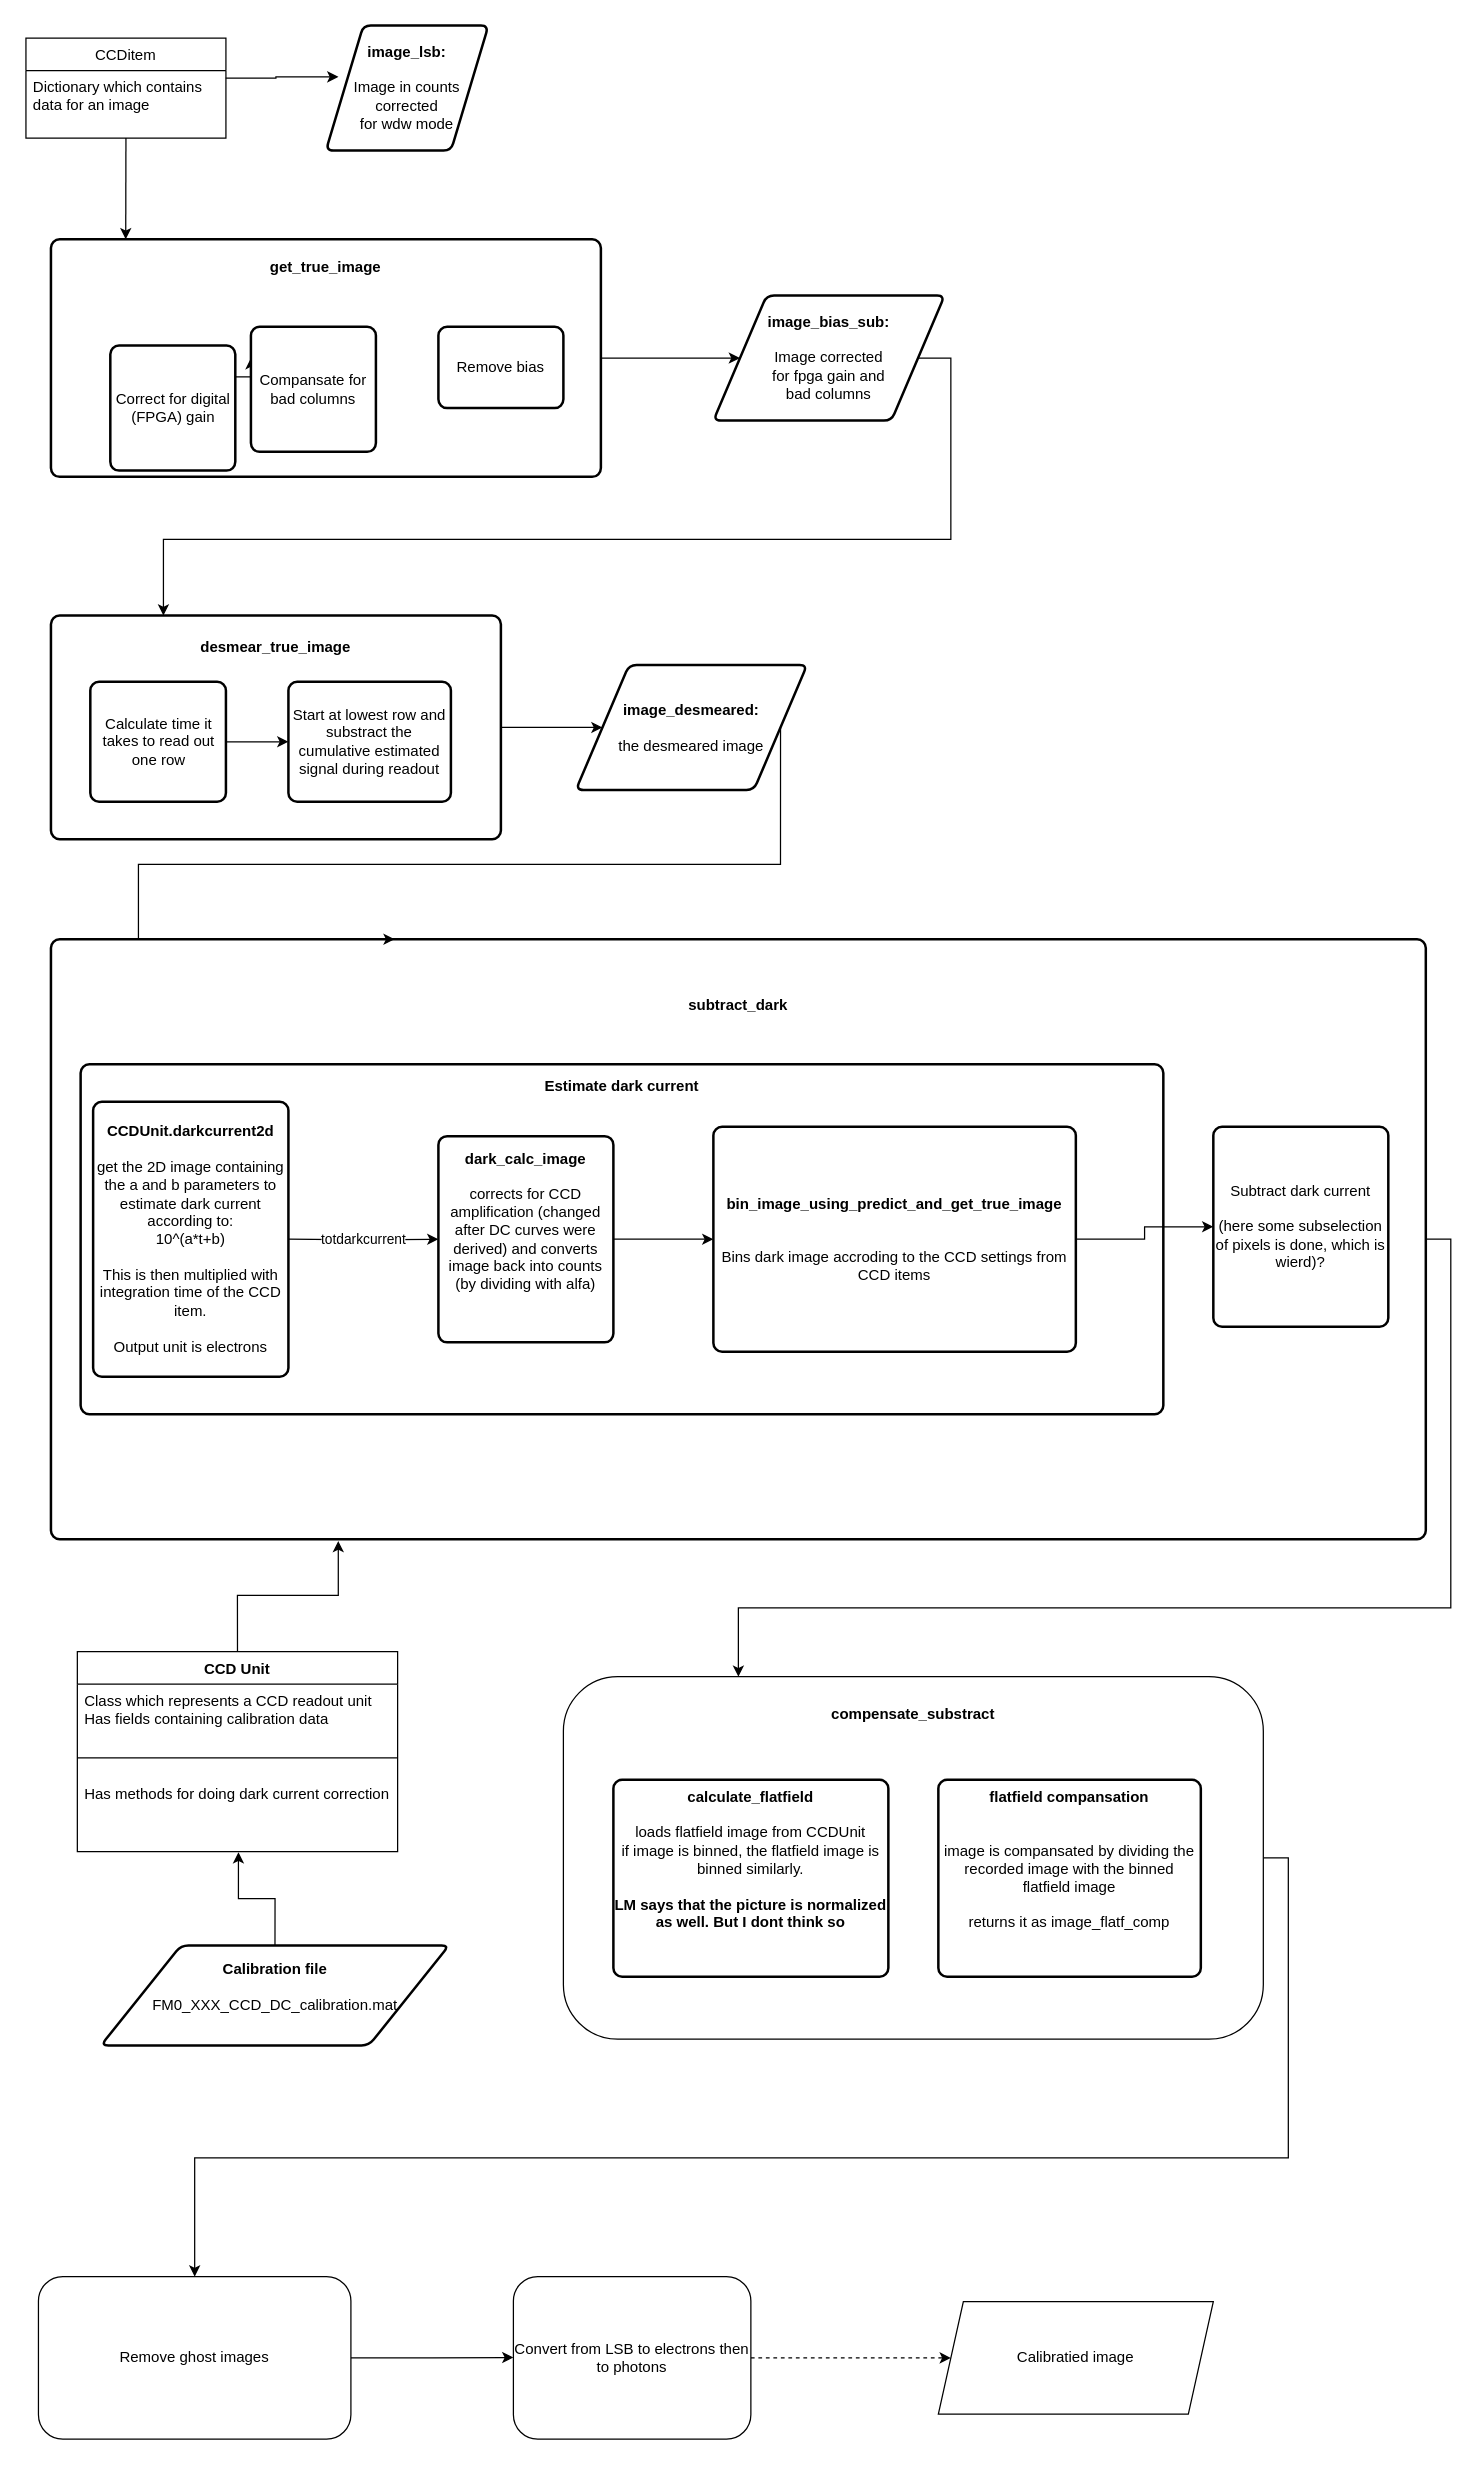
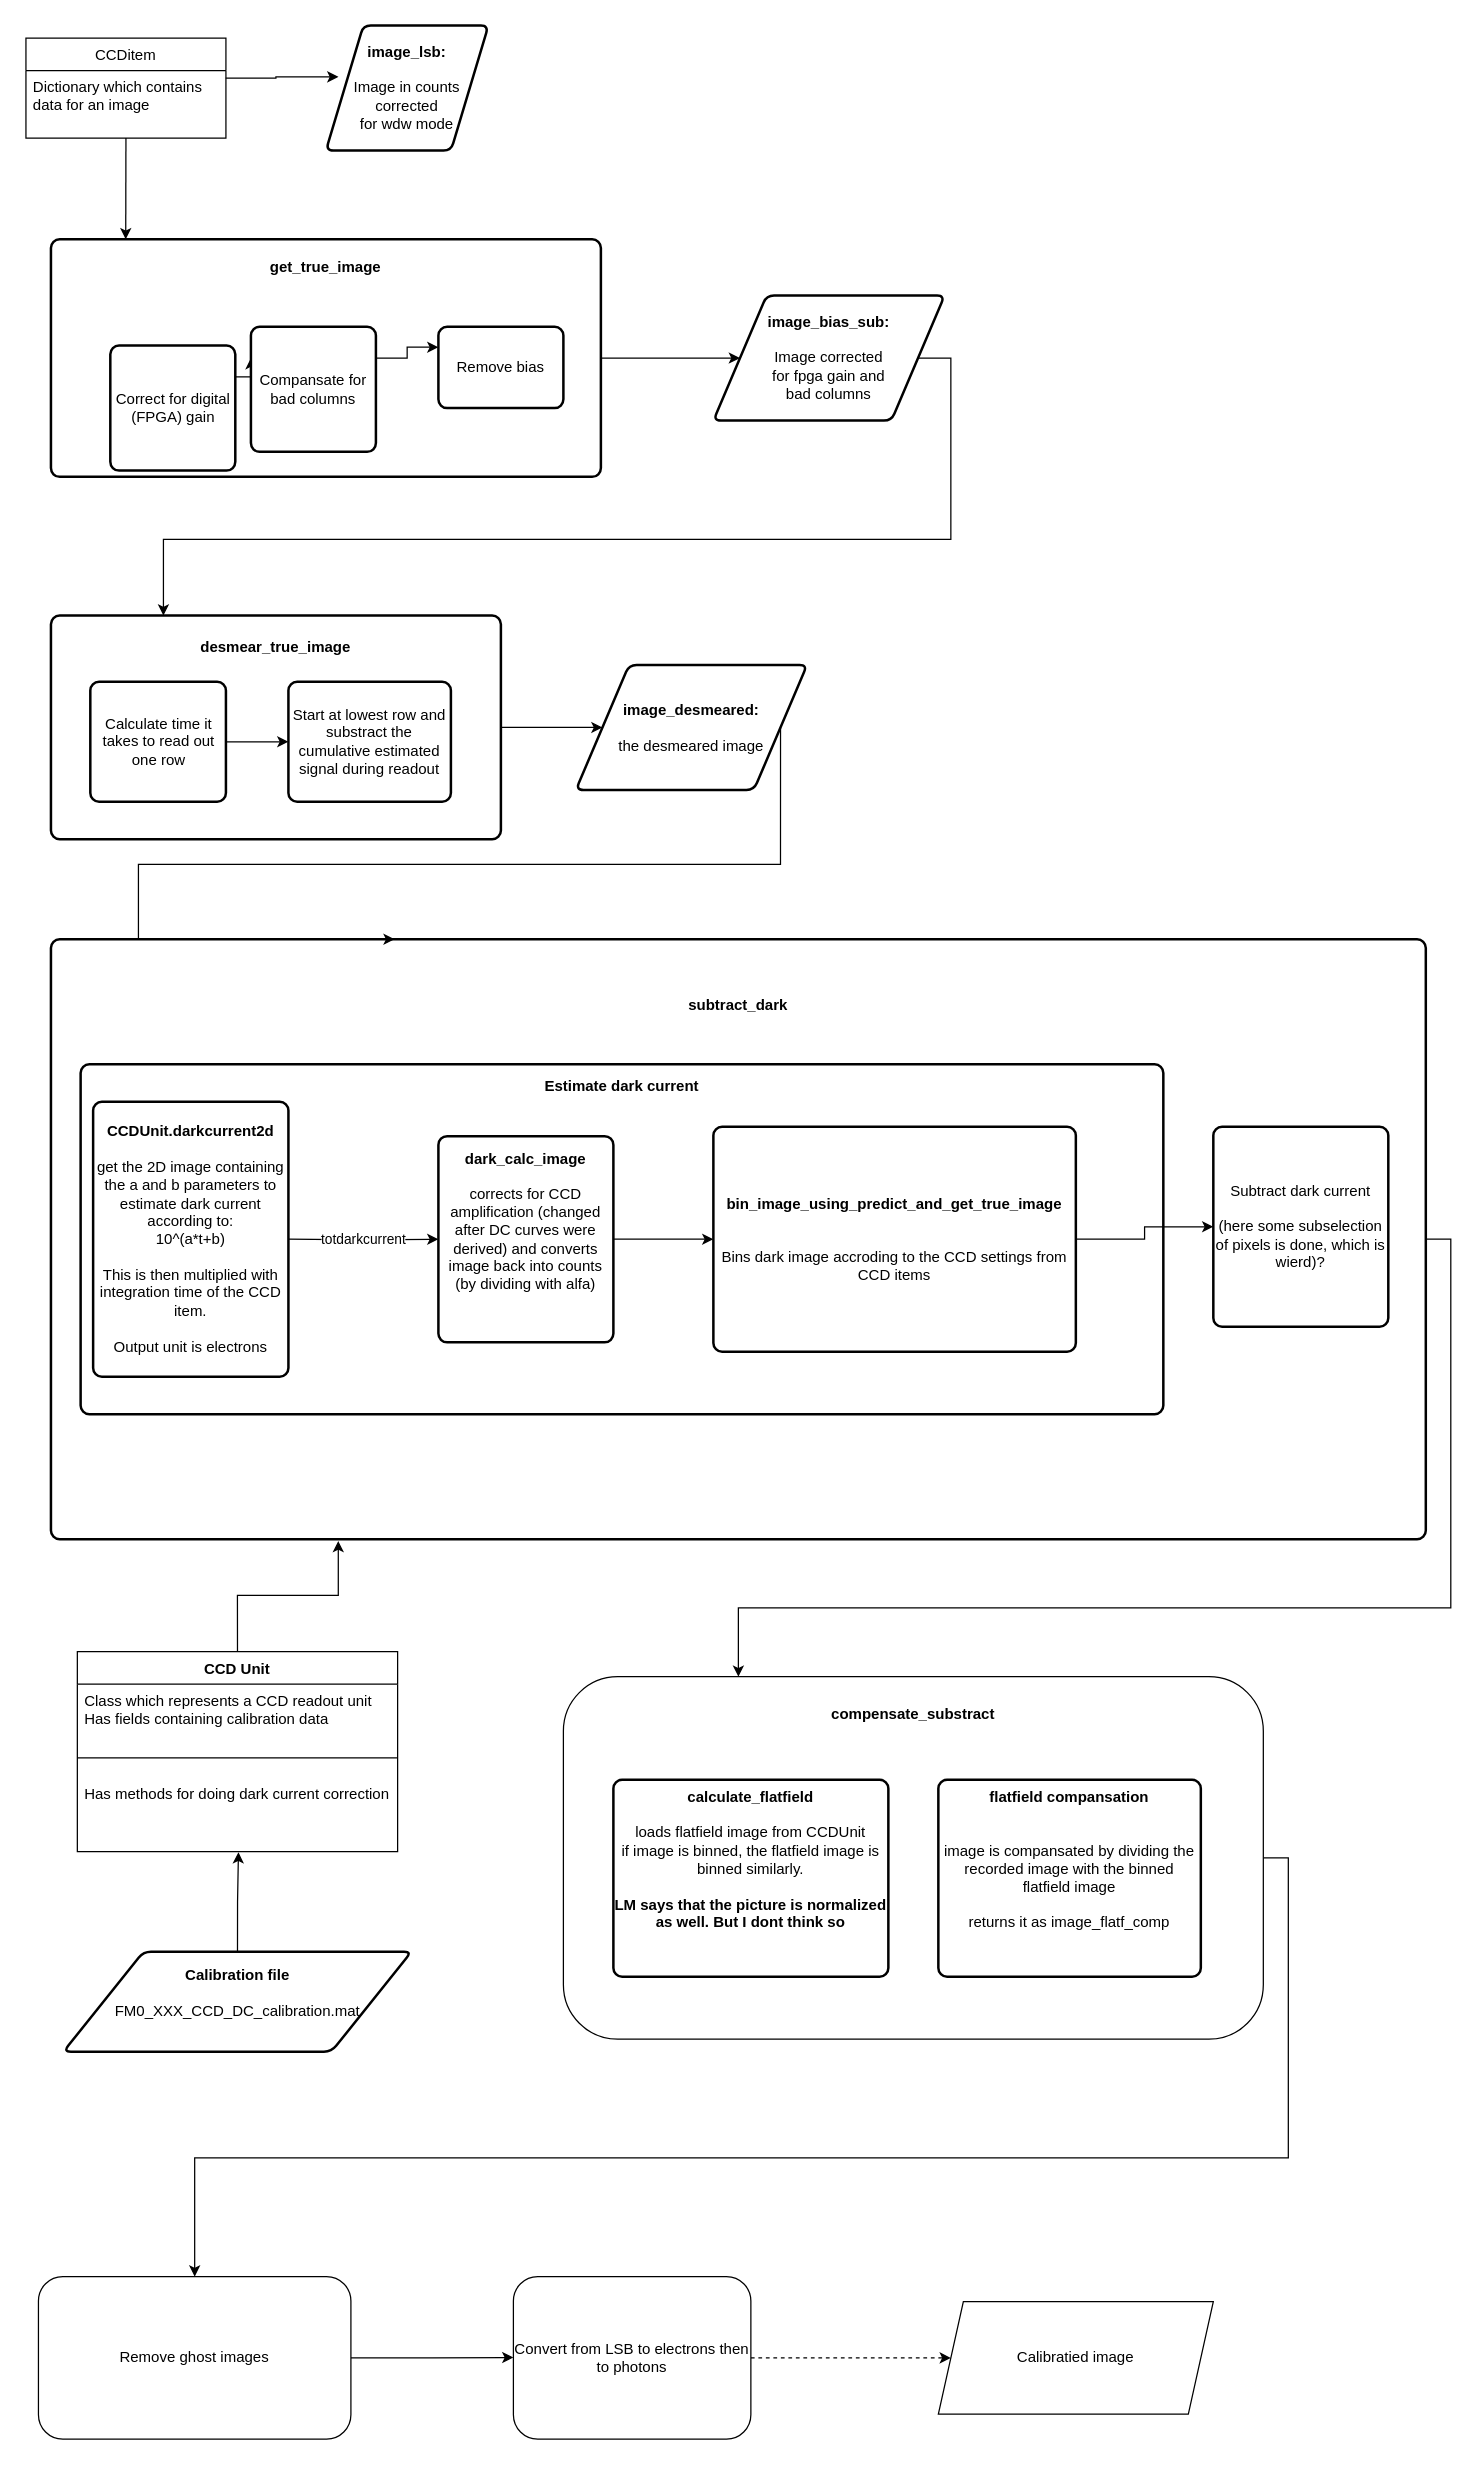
none -> (407, 357)
(275, 1996) -> (237, 2002)
